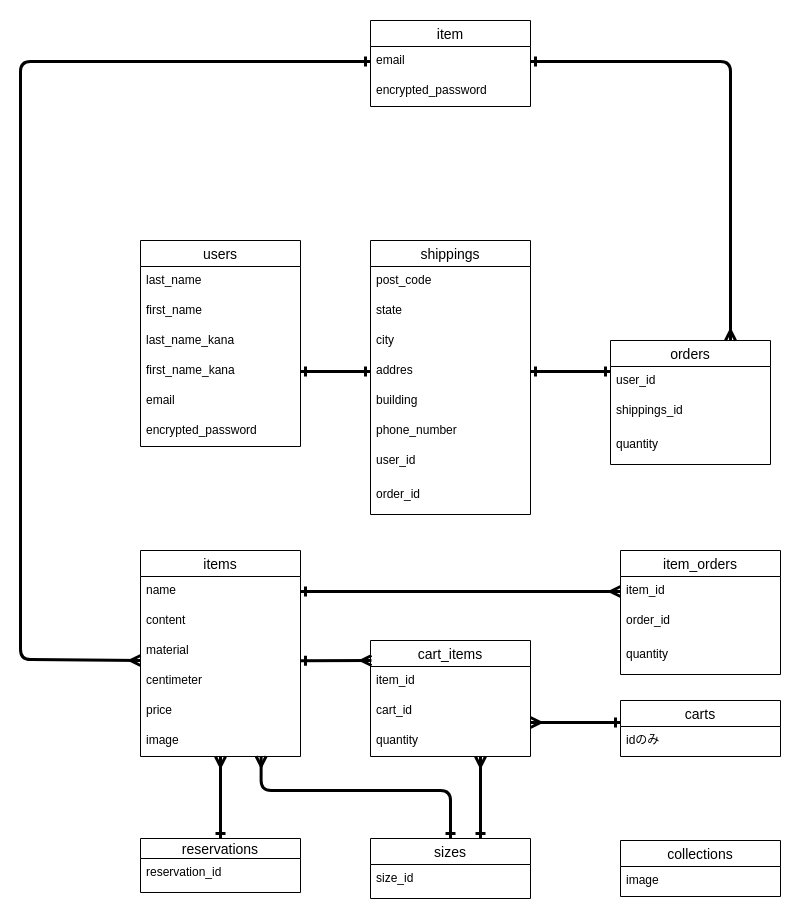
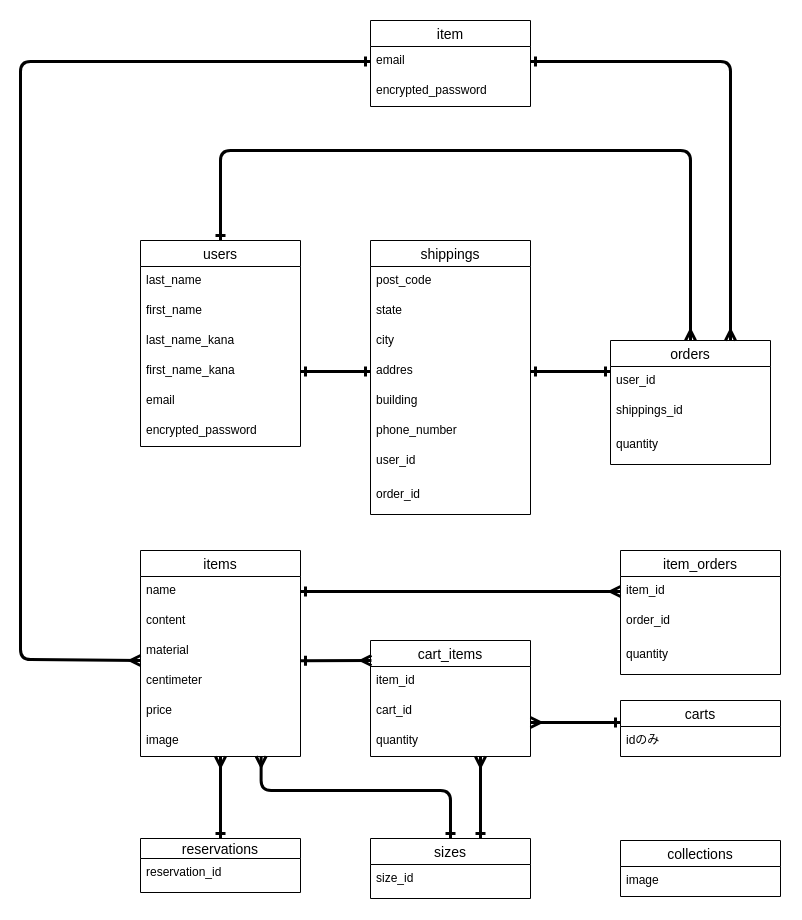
none -> (506, 151)
